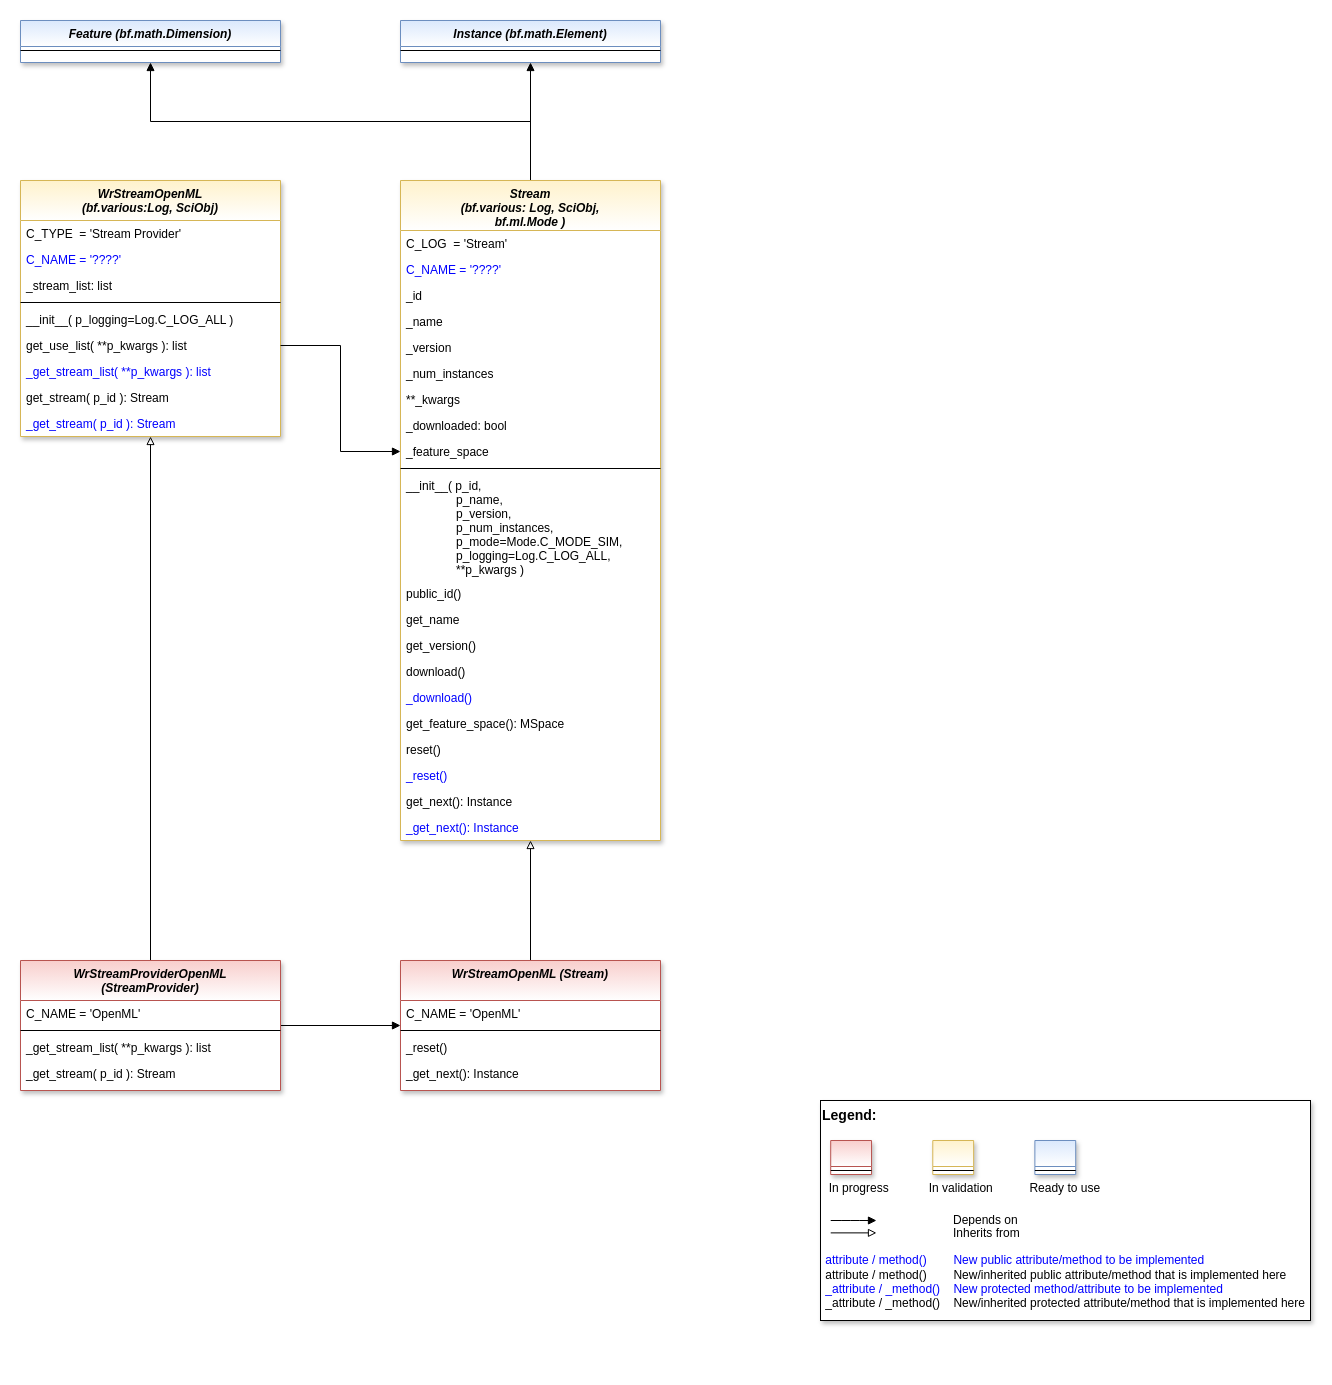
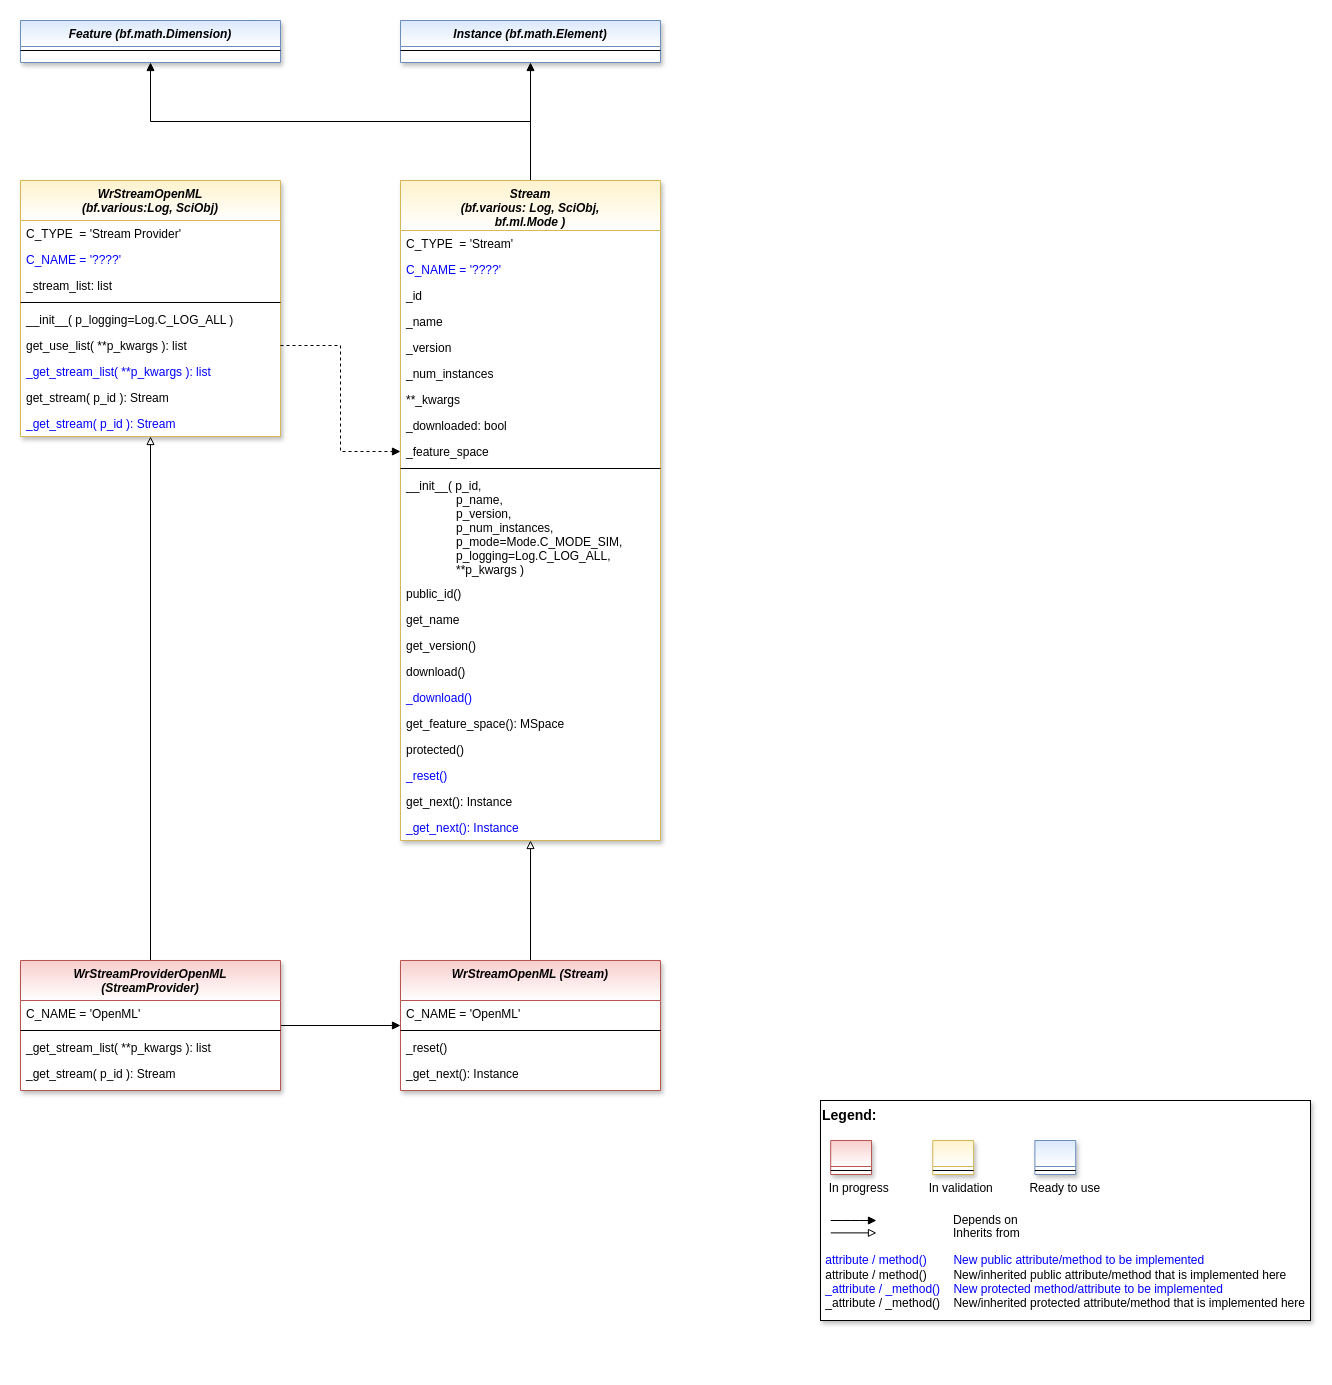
(457, 244) -> (460, 244)
(341, 395) -> (341, 395)
(430, 750) -> (443, 750)
